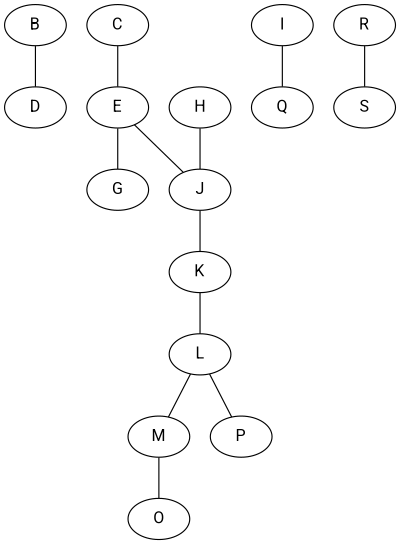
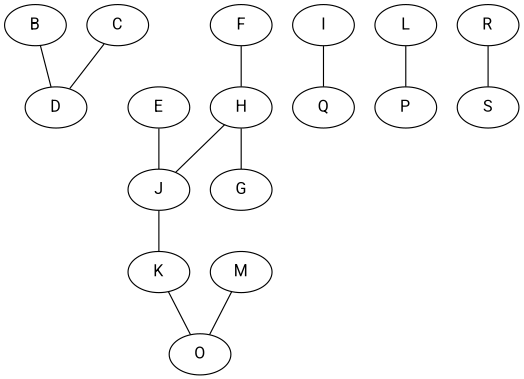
none -> (241, 25)
(118, 66) -> (87, 66)
(118, 149) -> (241, 149)
(200, 313) -> (179, 313)
(179, 396) -> none
